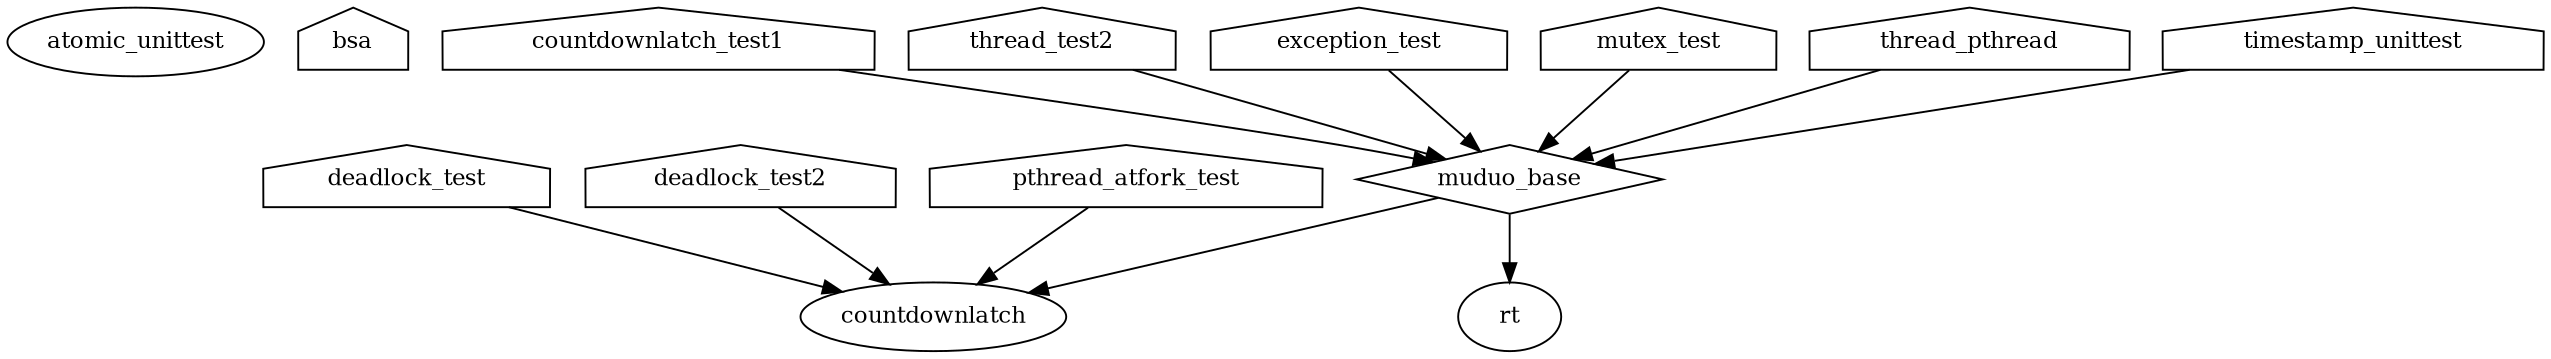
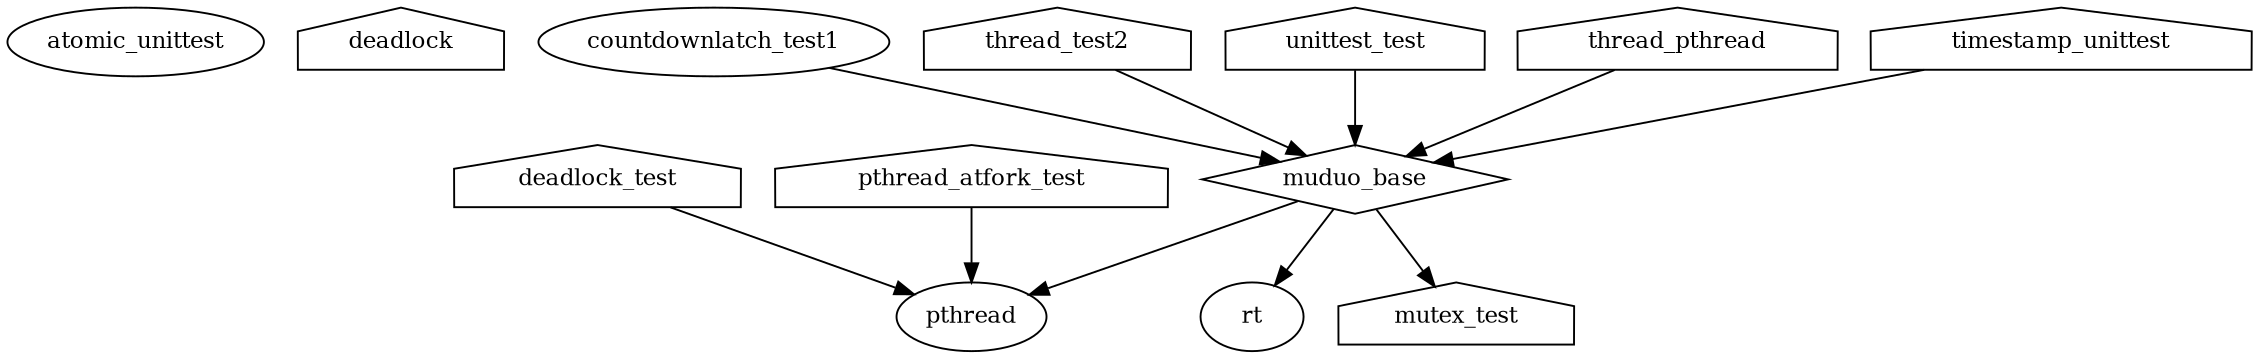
(353, 42) -> (401, 42)
(659, 42) -> (714, 42)
(1359, 42) -> (1355, 42)
(1591, 104) -> (1400, 240)
(741, 179) -> none
(933, 317) -> (972, 317)
